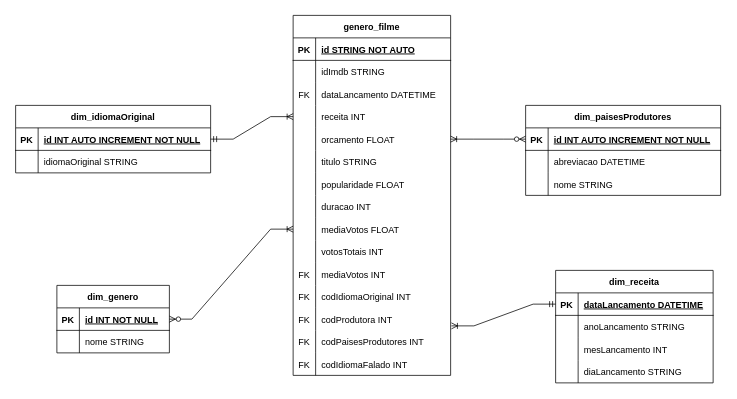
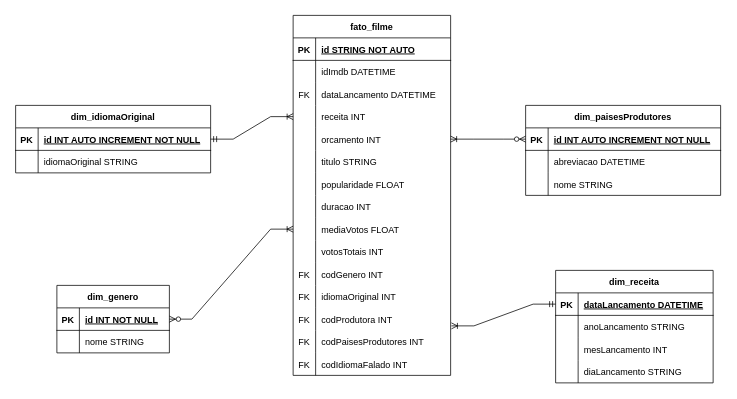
(371, 27) -> (371, 27)
(351, 72) -> (356, 72)
(358, 140) -> (353, 140)
(354, 275) -> (353, 275)
(368, 297) -> (359, 297)
